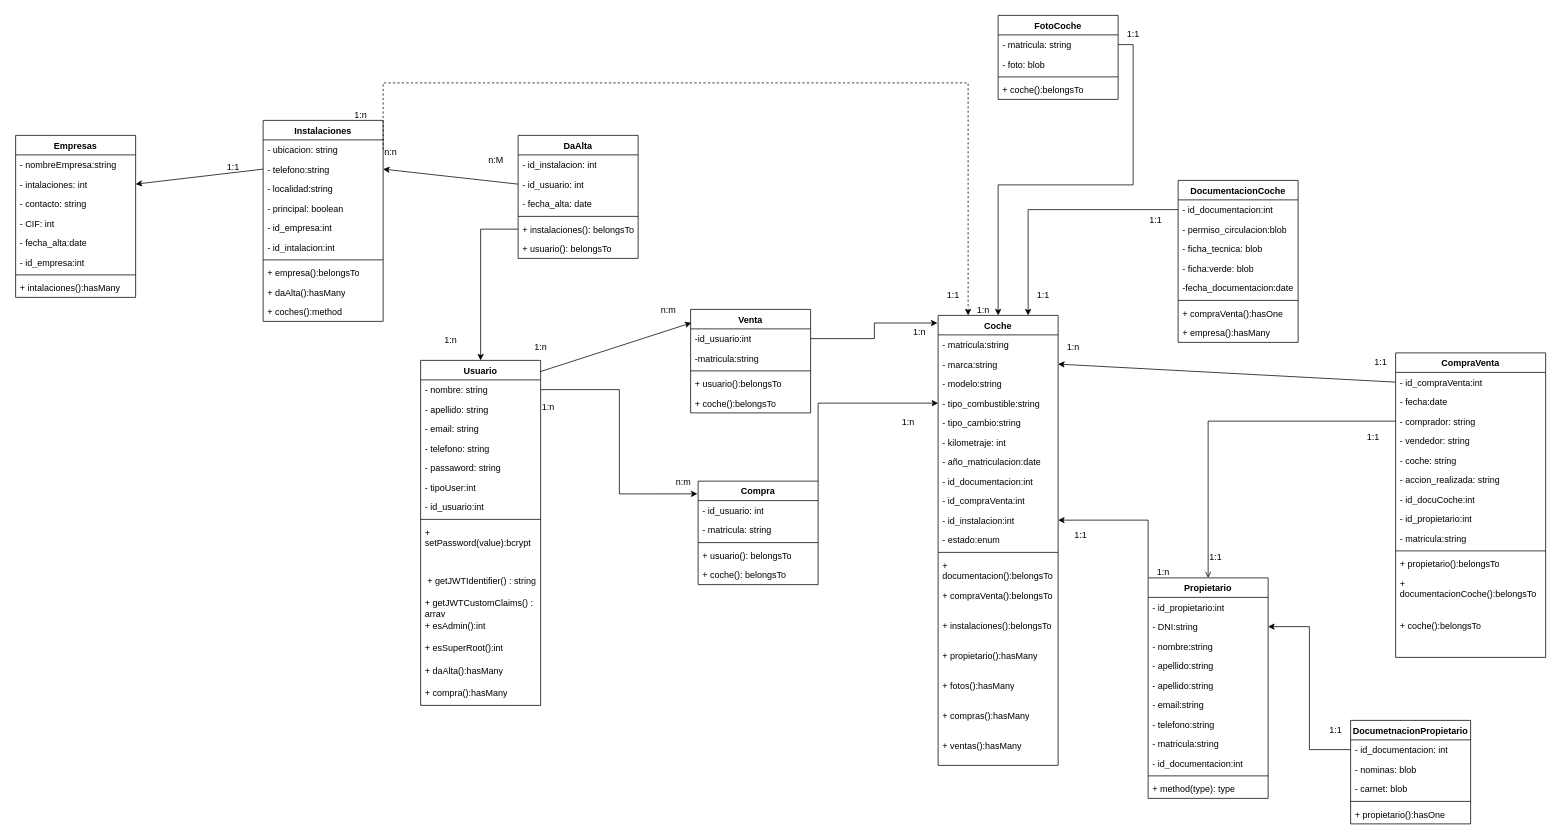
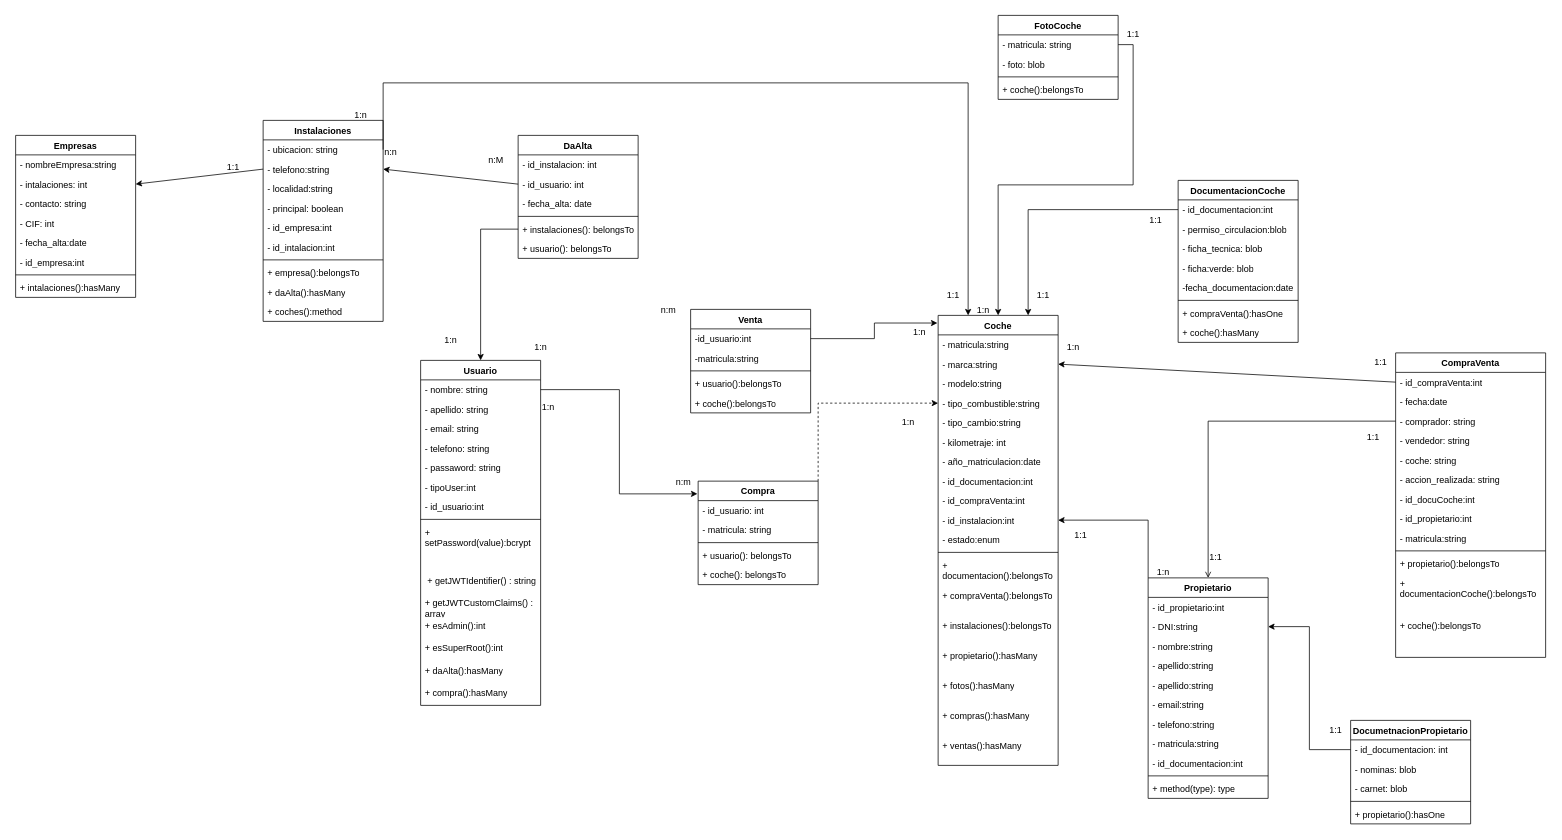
(769, 83) -> (769, 83)
(1228, 334) -> (1223, 334)
(613, 348) -> none
(837, 403) -> (837, 403)
